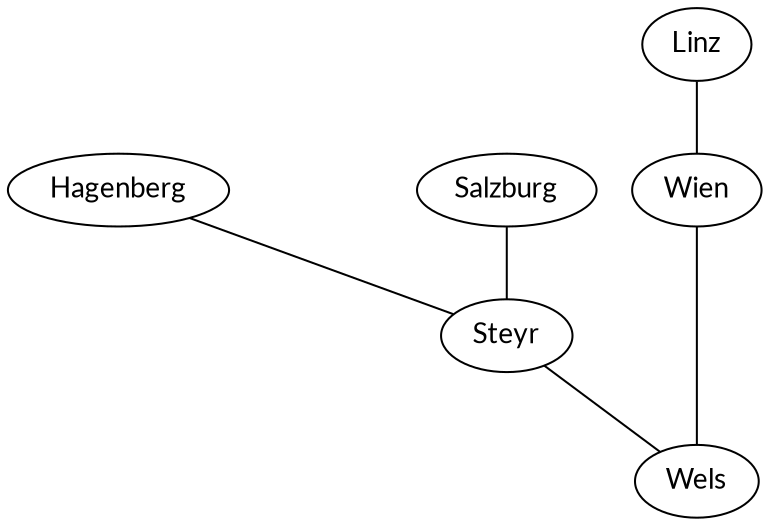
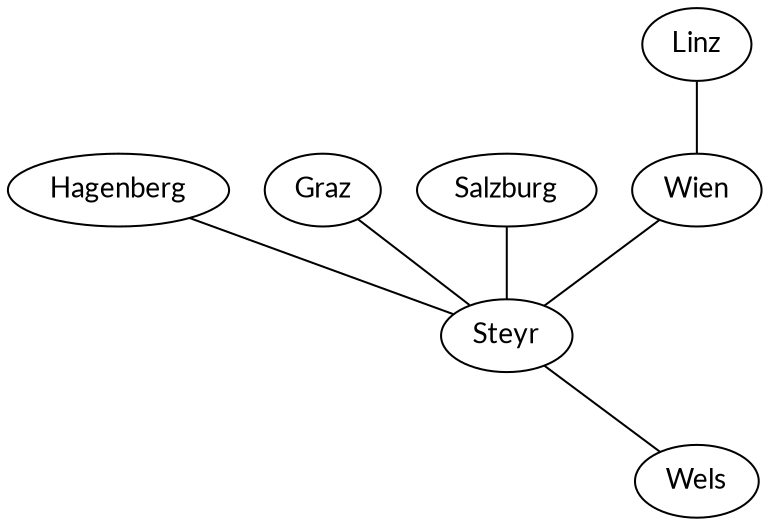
none -> (323, 190)
(697, 336) -> (602, 263)
